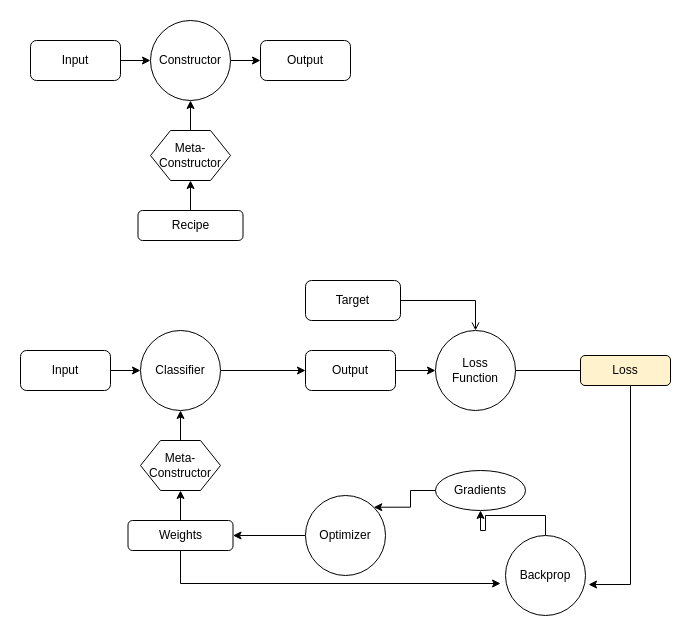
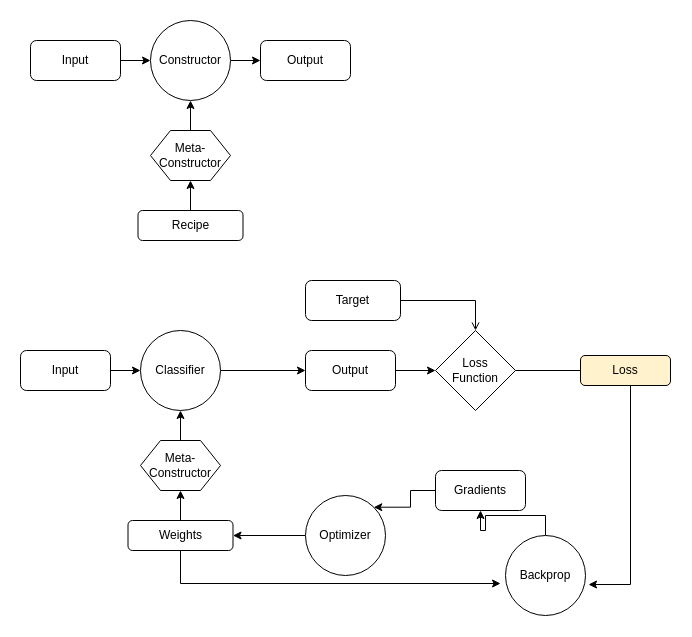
(476, 371) -> (476, 371)
(481, 491) -> (481, 491)
